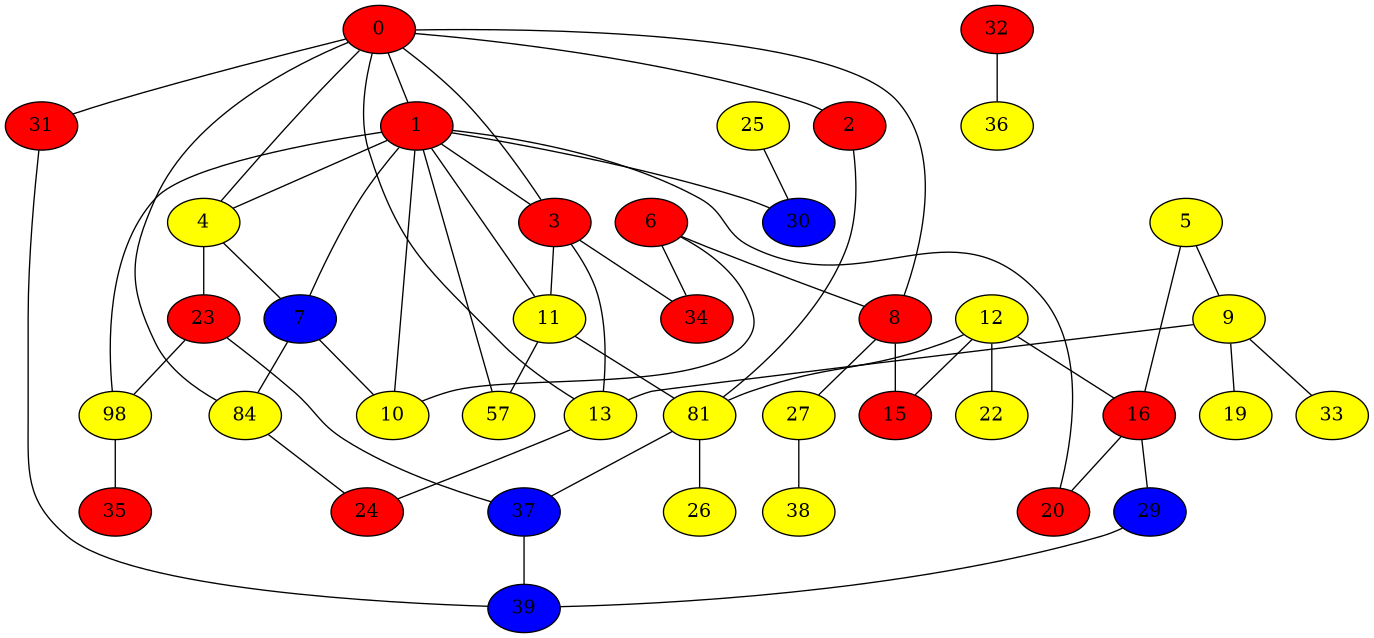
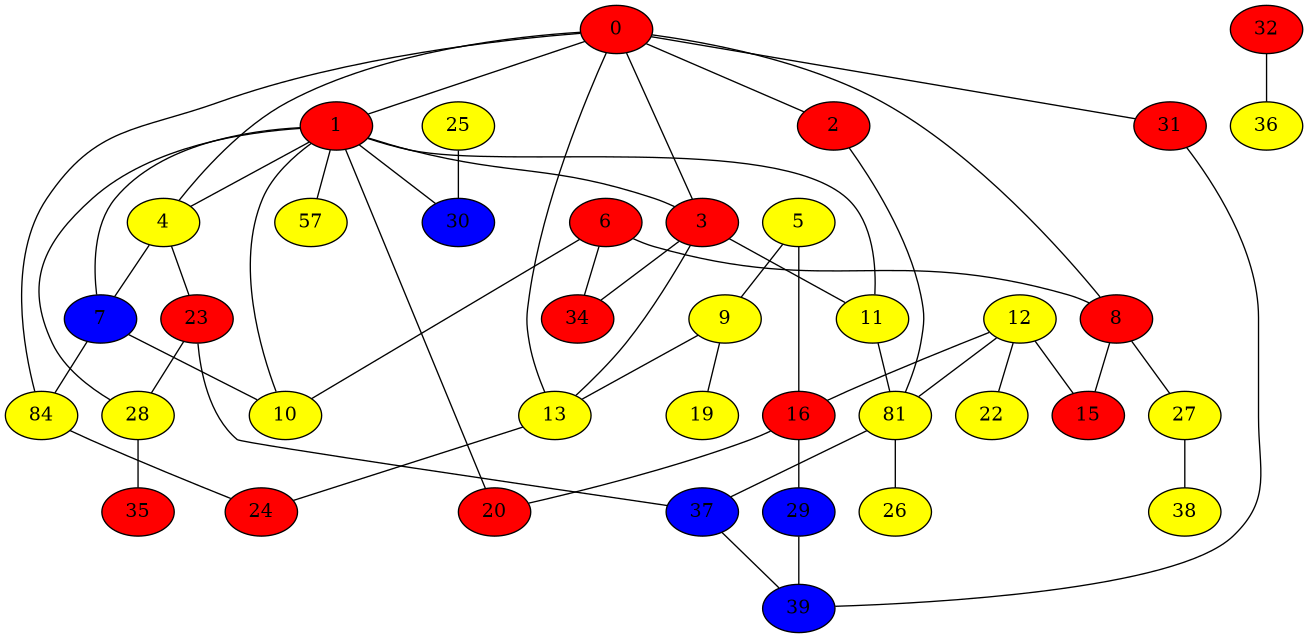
(521, 372) -> none
(115, 415) -> (138, 415)
(1332, 415) -> none
